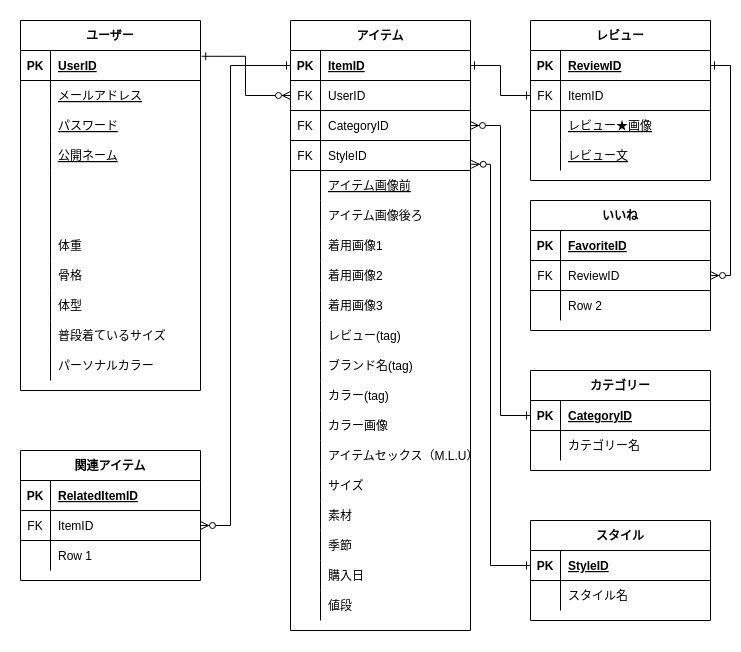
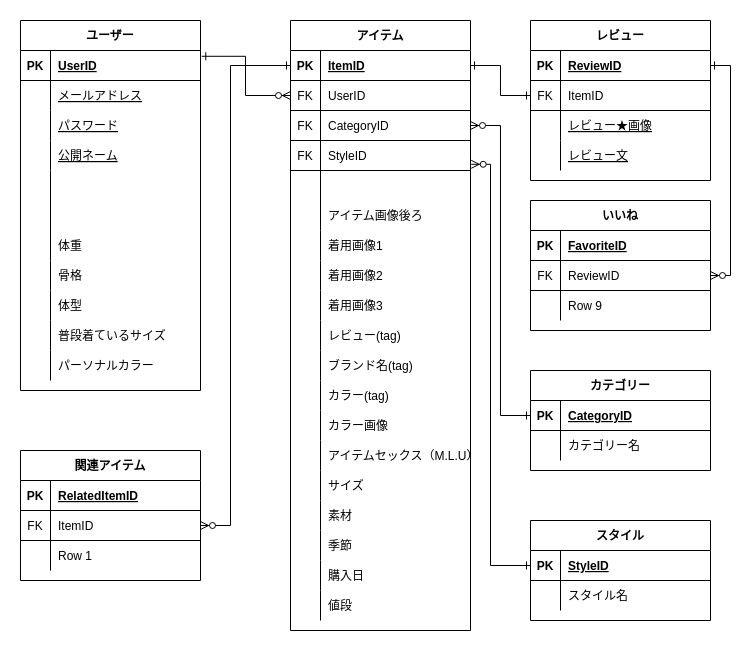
(396, 186) -> none
(583, 306) -> (583, 306)
